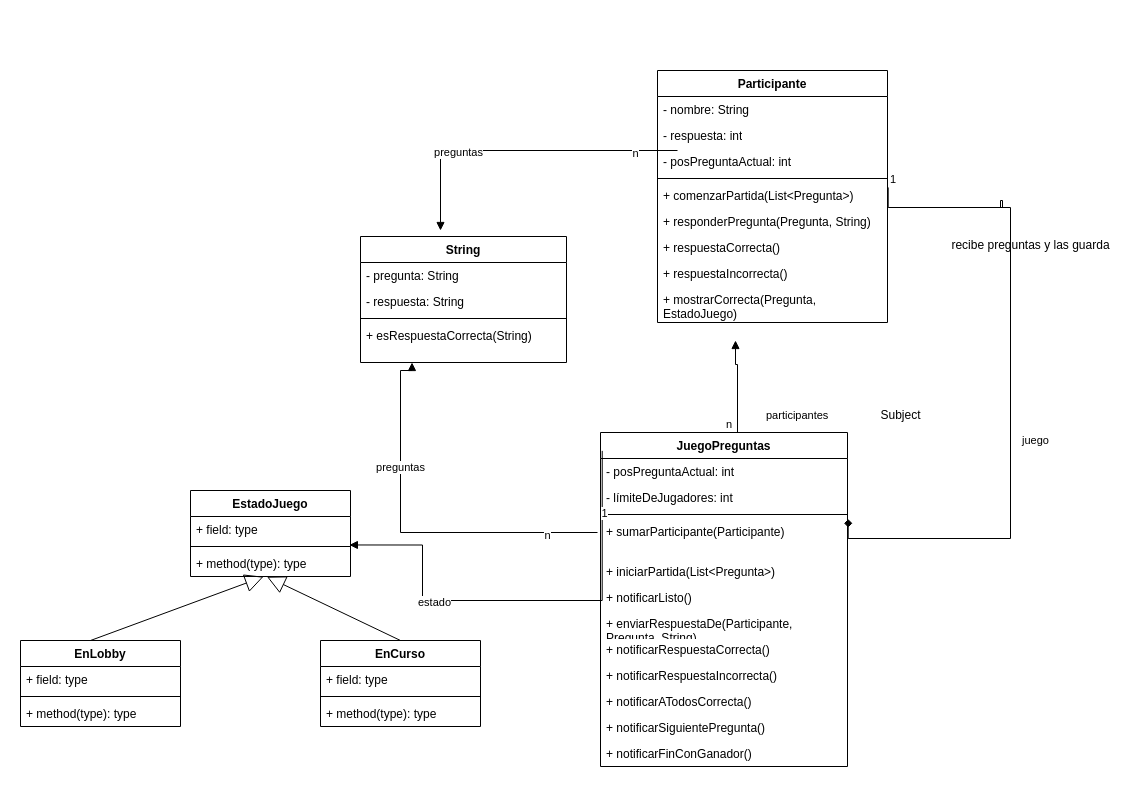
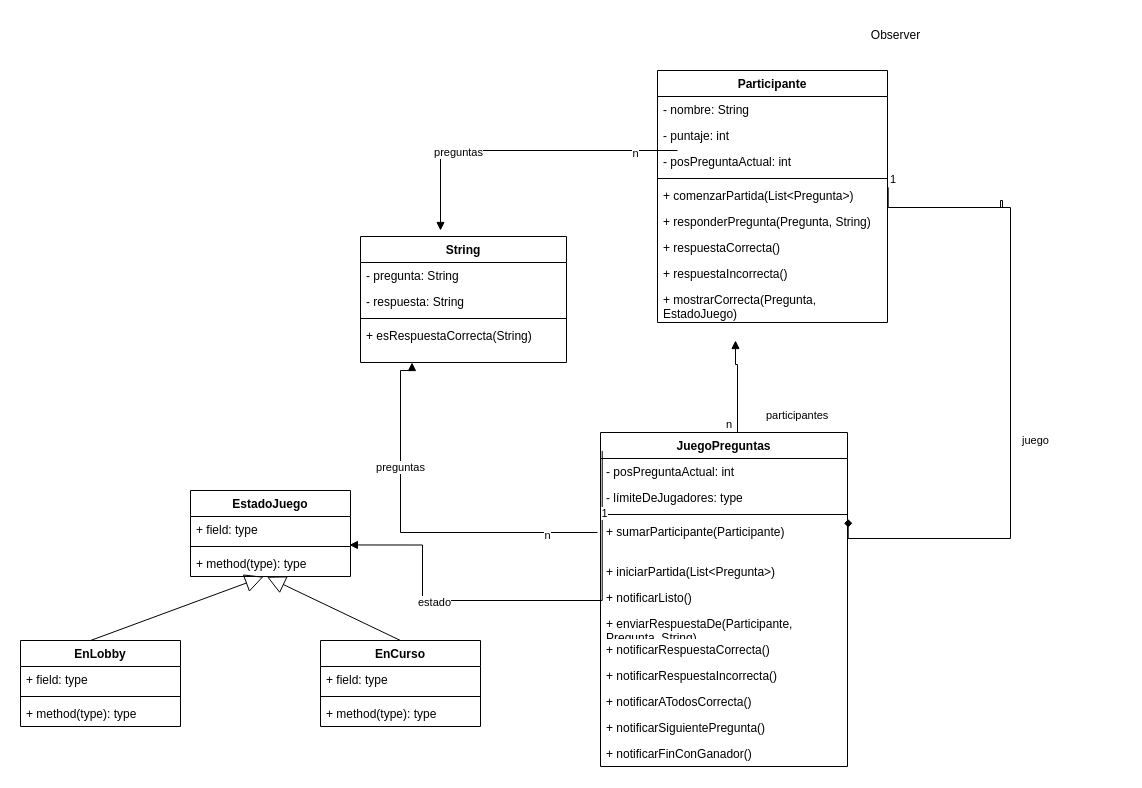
none -> (896, 36)
(711, 137) -> (704, 137)
(1031, 246) -> none
(901, 416) -> none
(678, 499) -> (683, 499)
